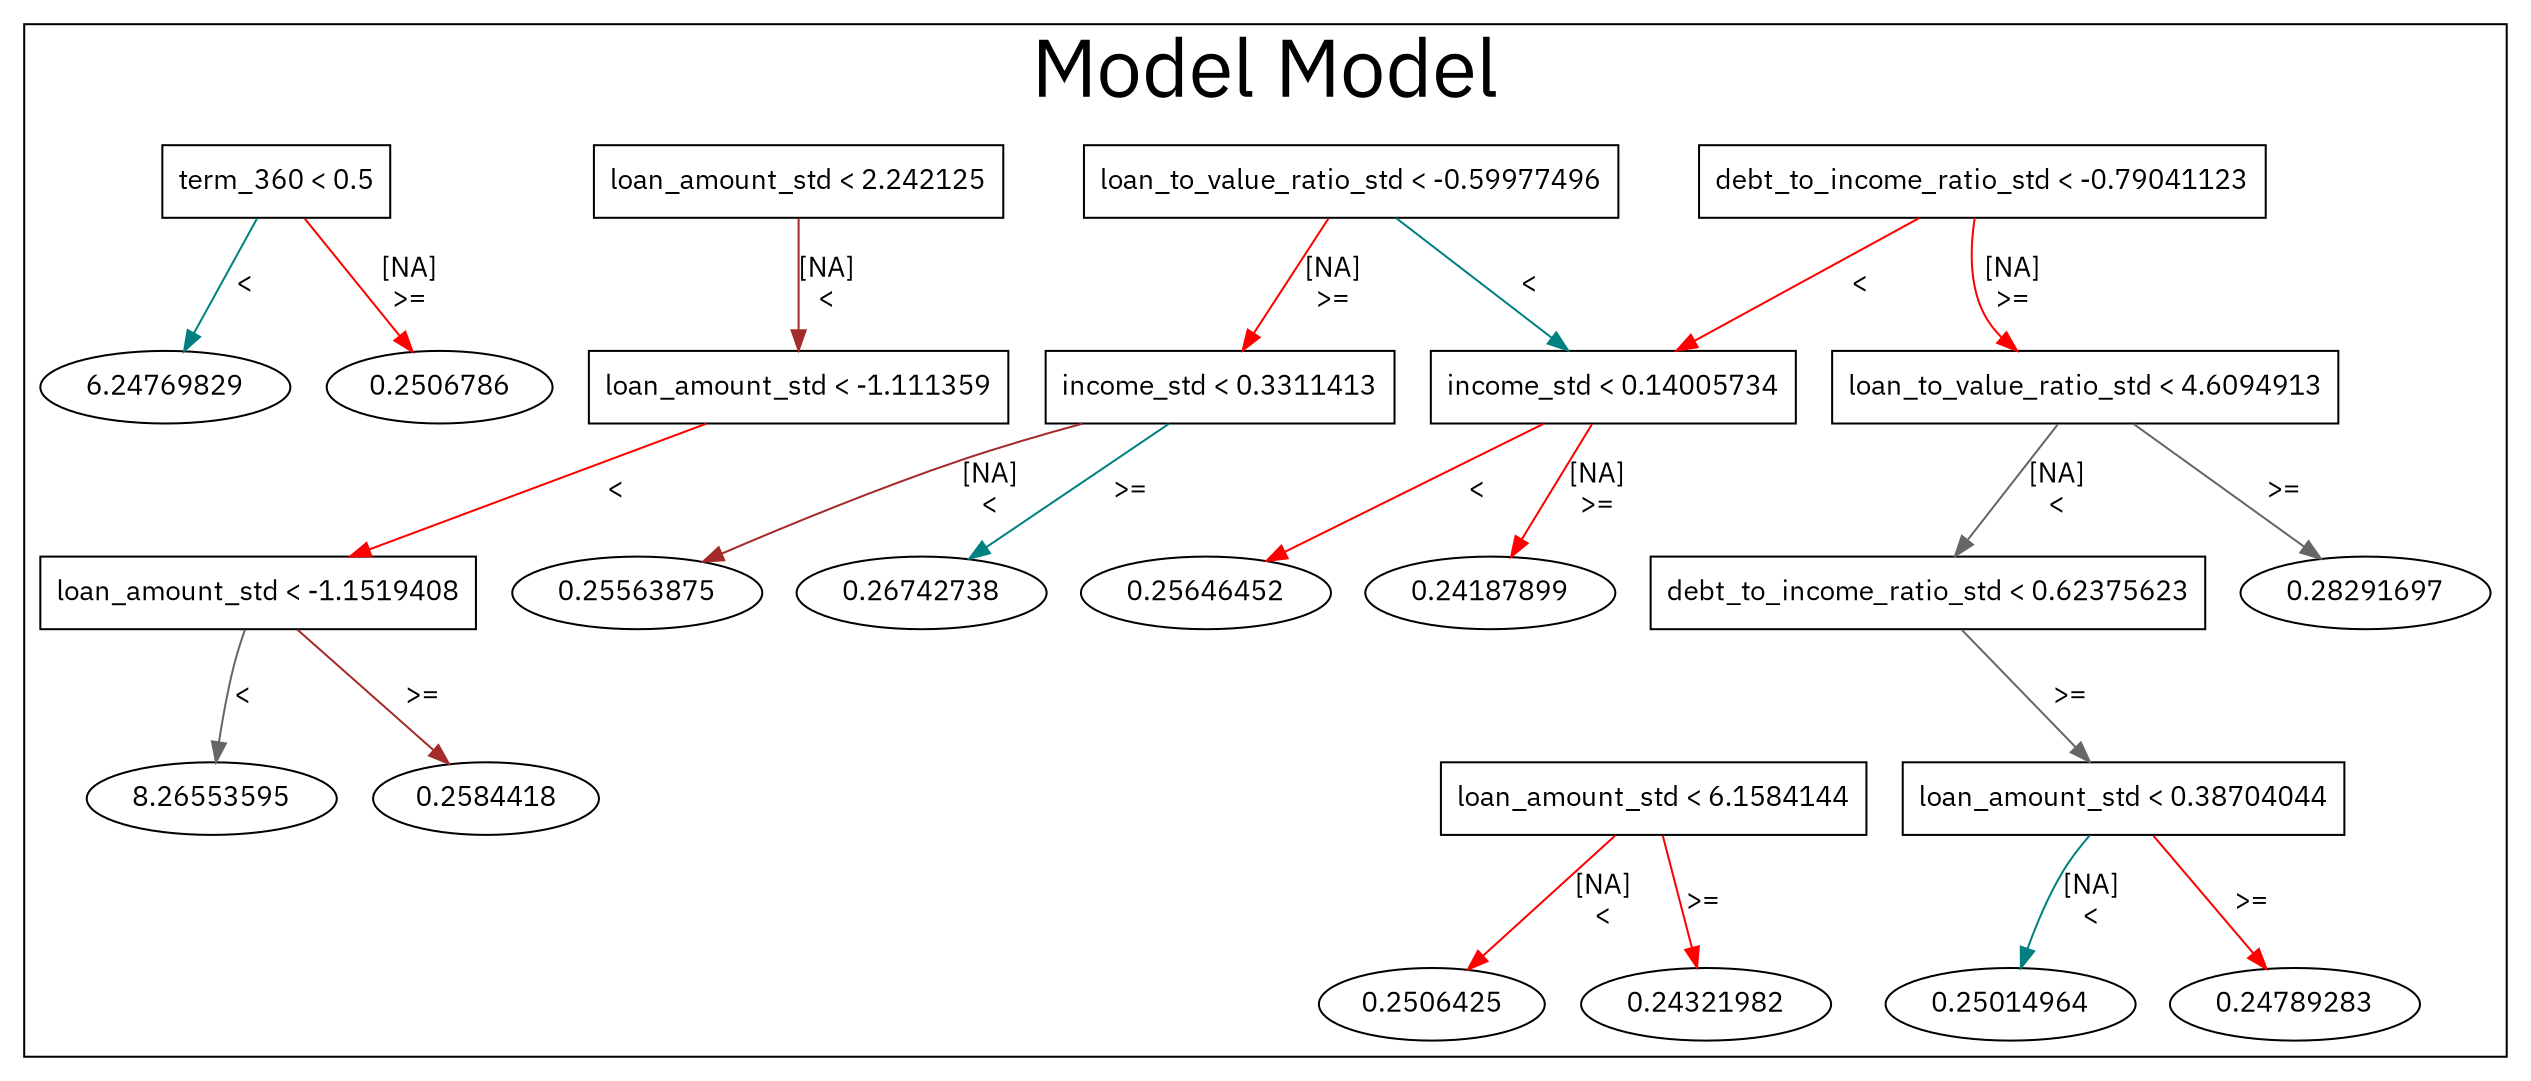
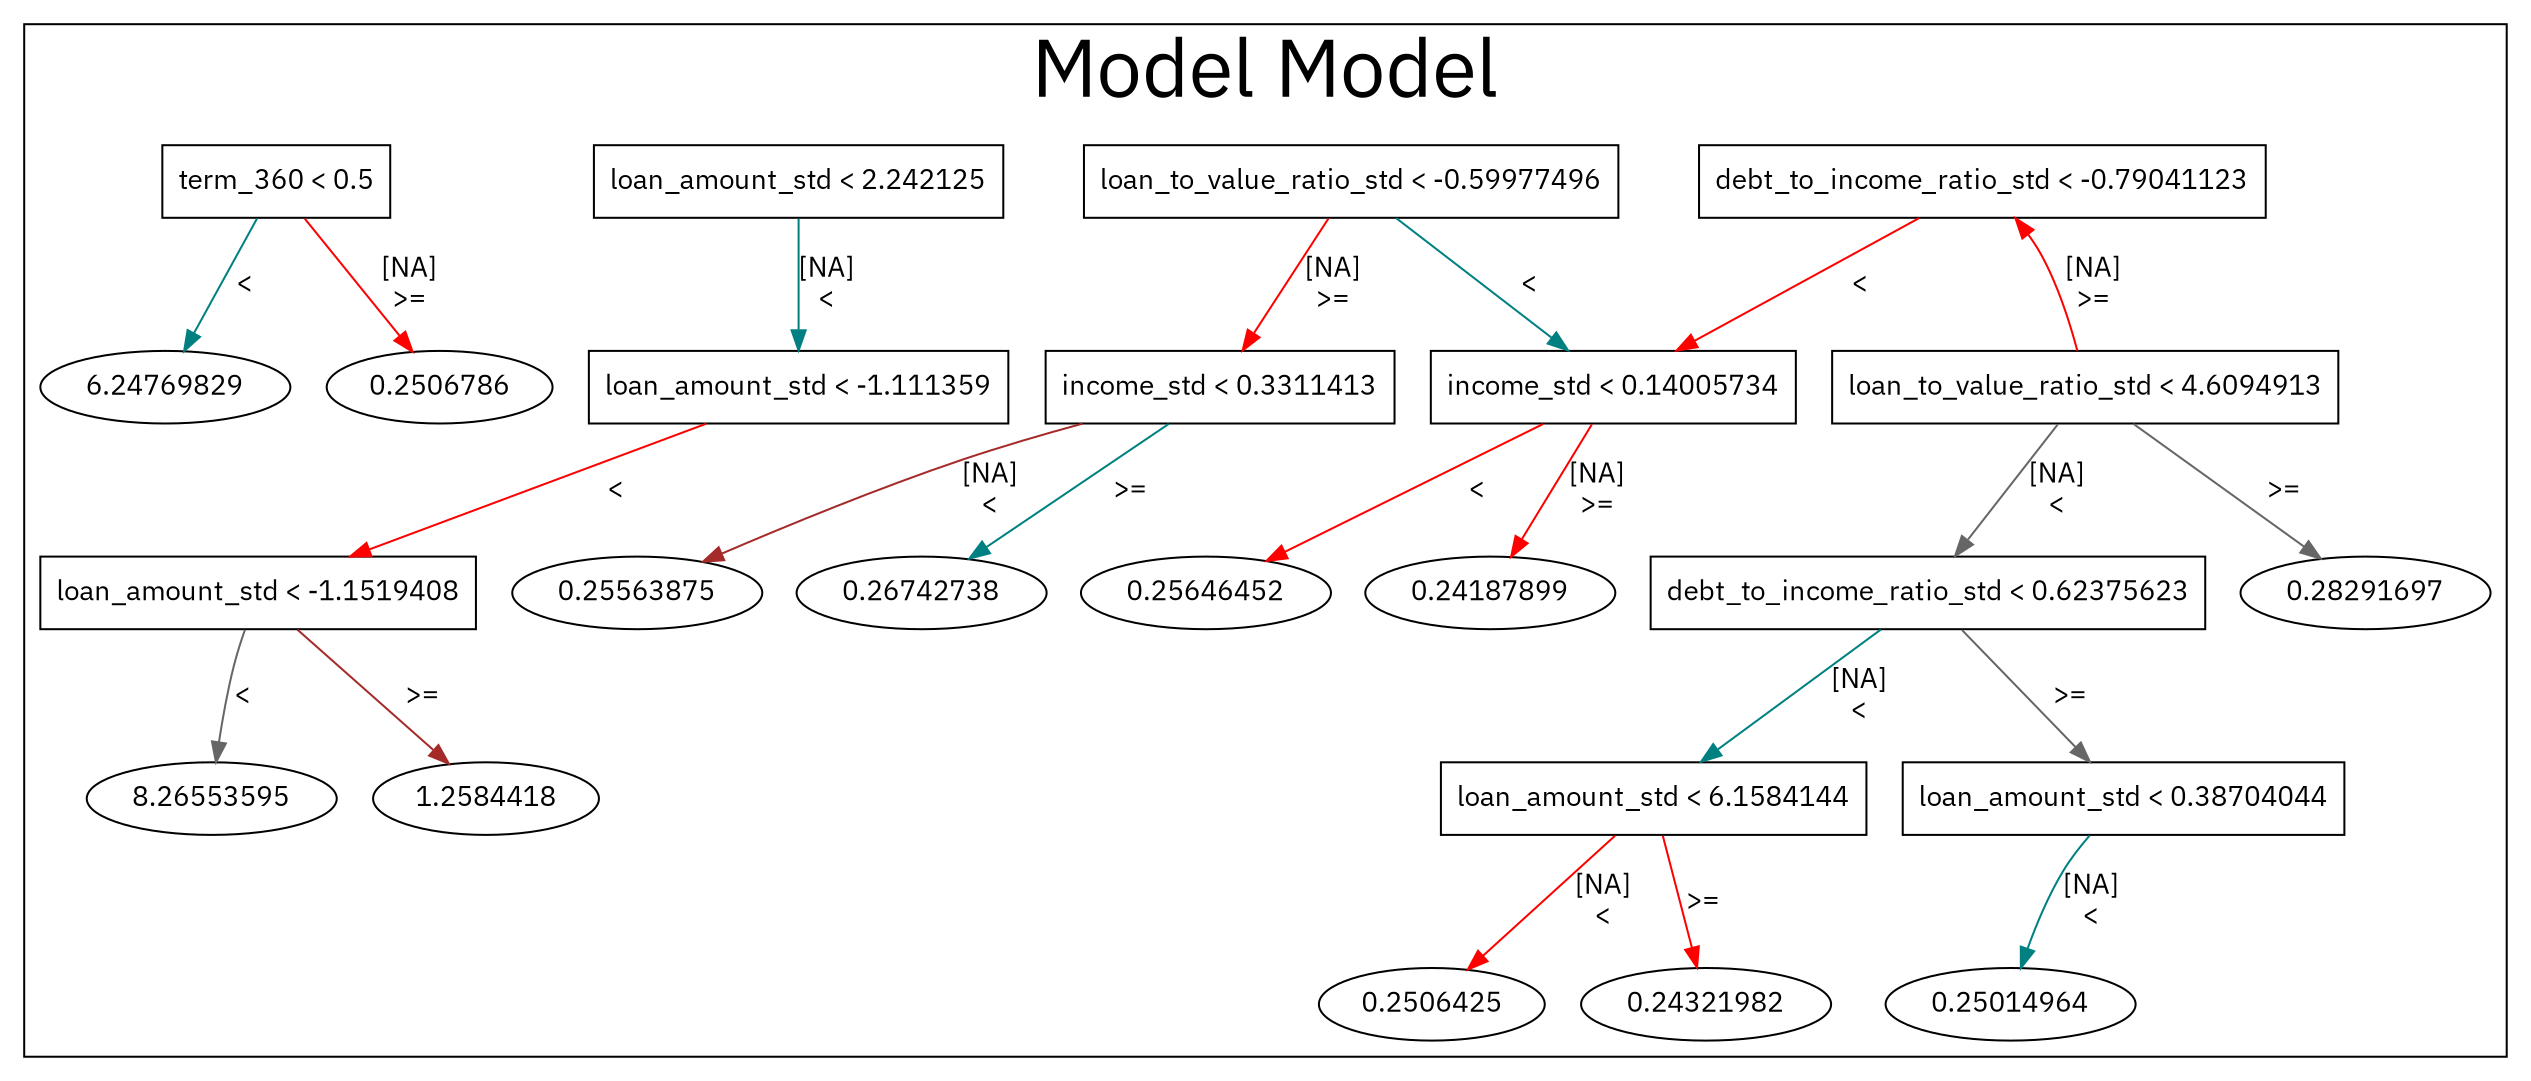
(799, 274) -> (799, 274)
(1974, 281) -> (2058, 290)
none -> (1799, 689)
(486, 799) -> (486, 799)
(2295, 1004) -> none
